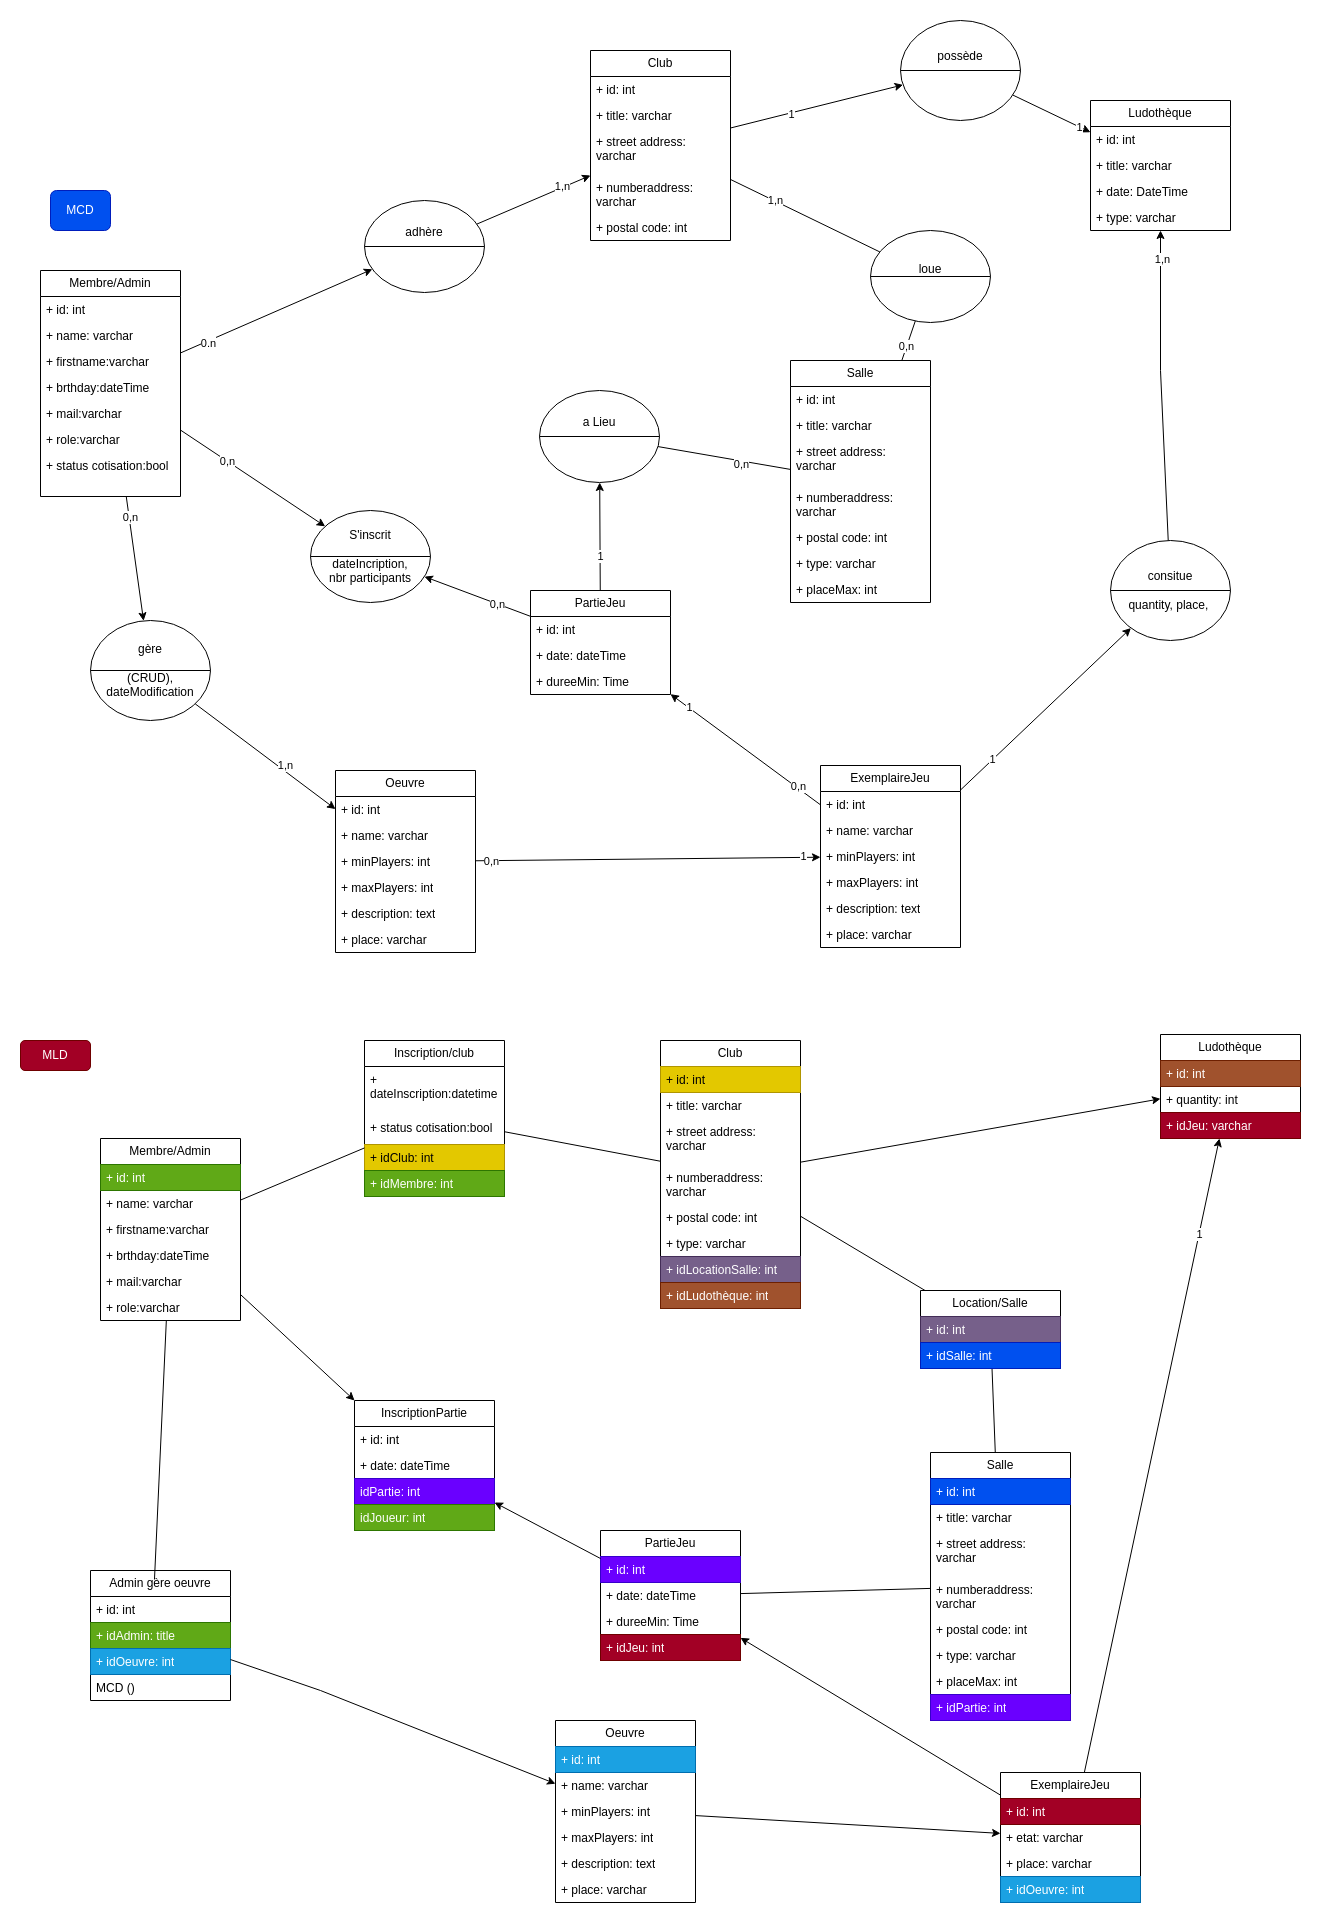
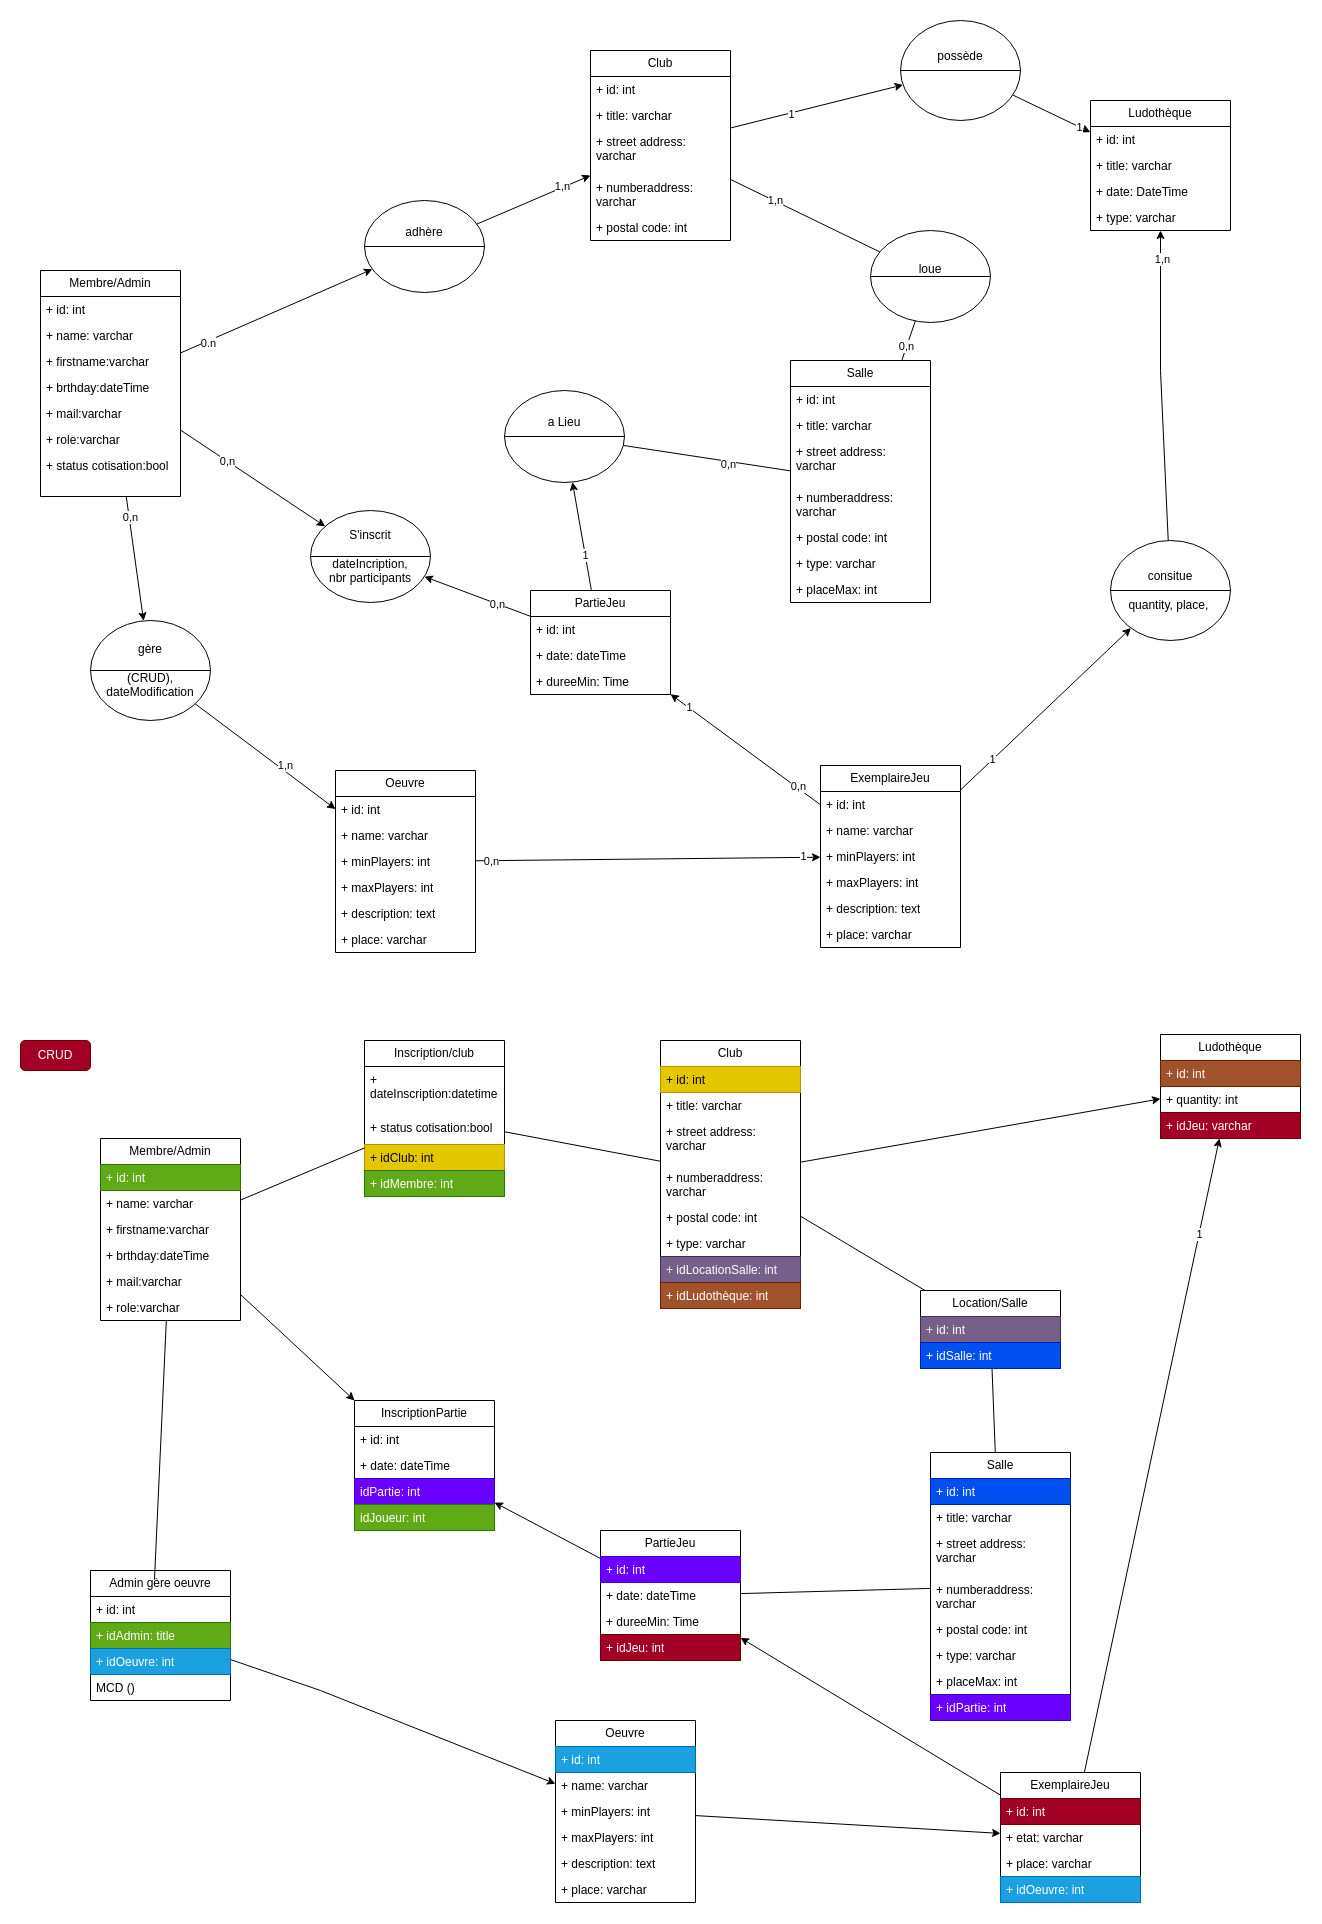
(81, 211) -> none
(600, 437) -> (565, 437)
(56, 1056) -> (56, 1056)
